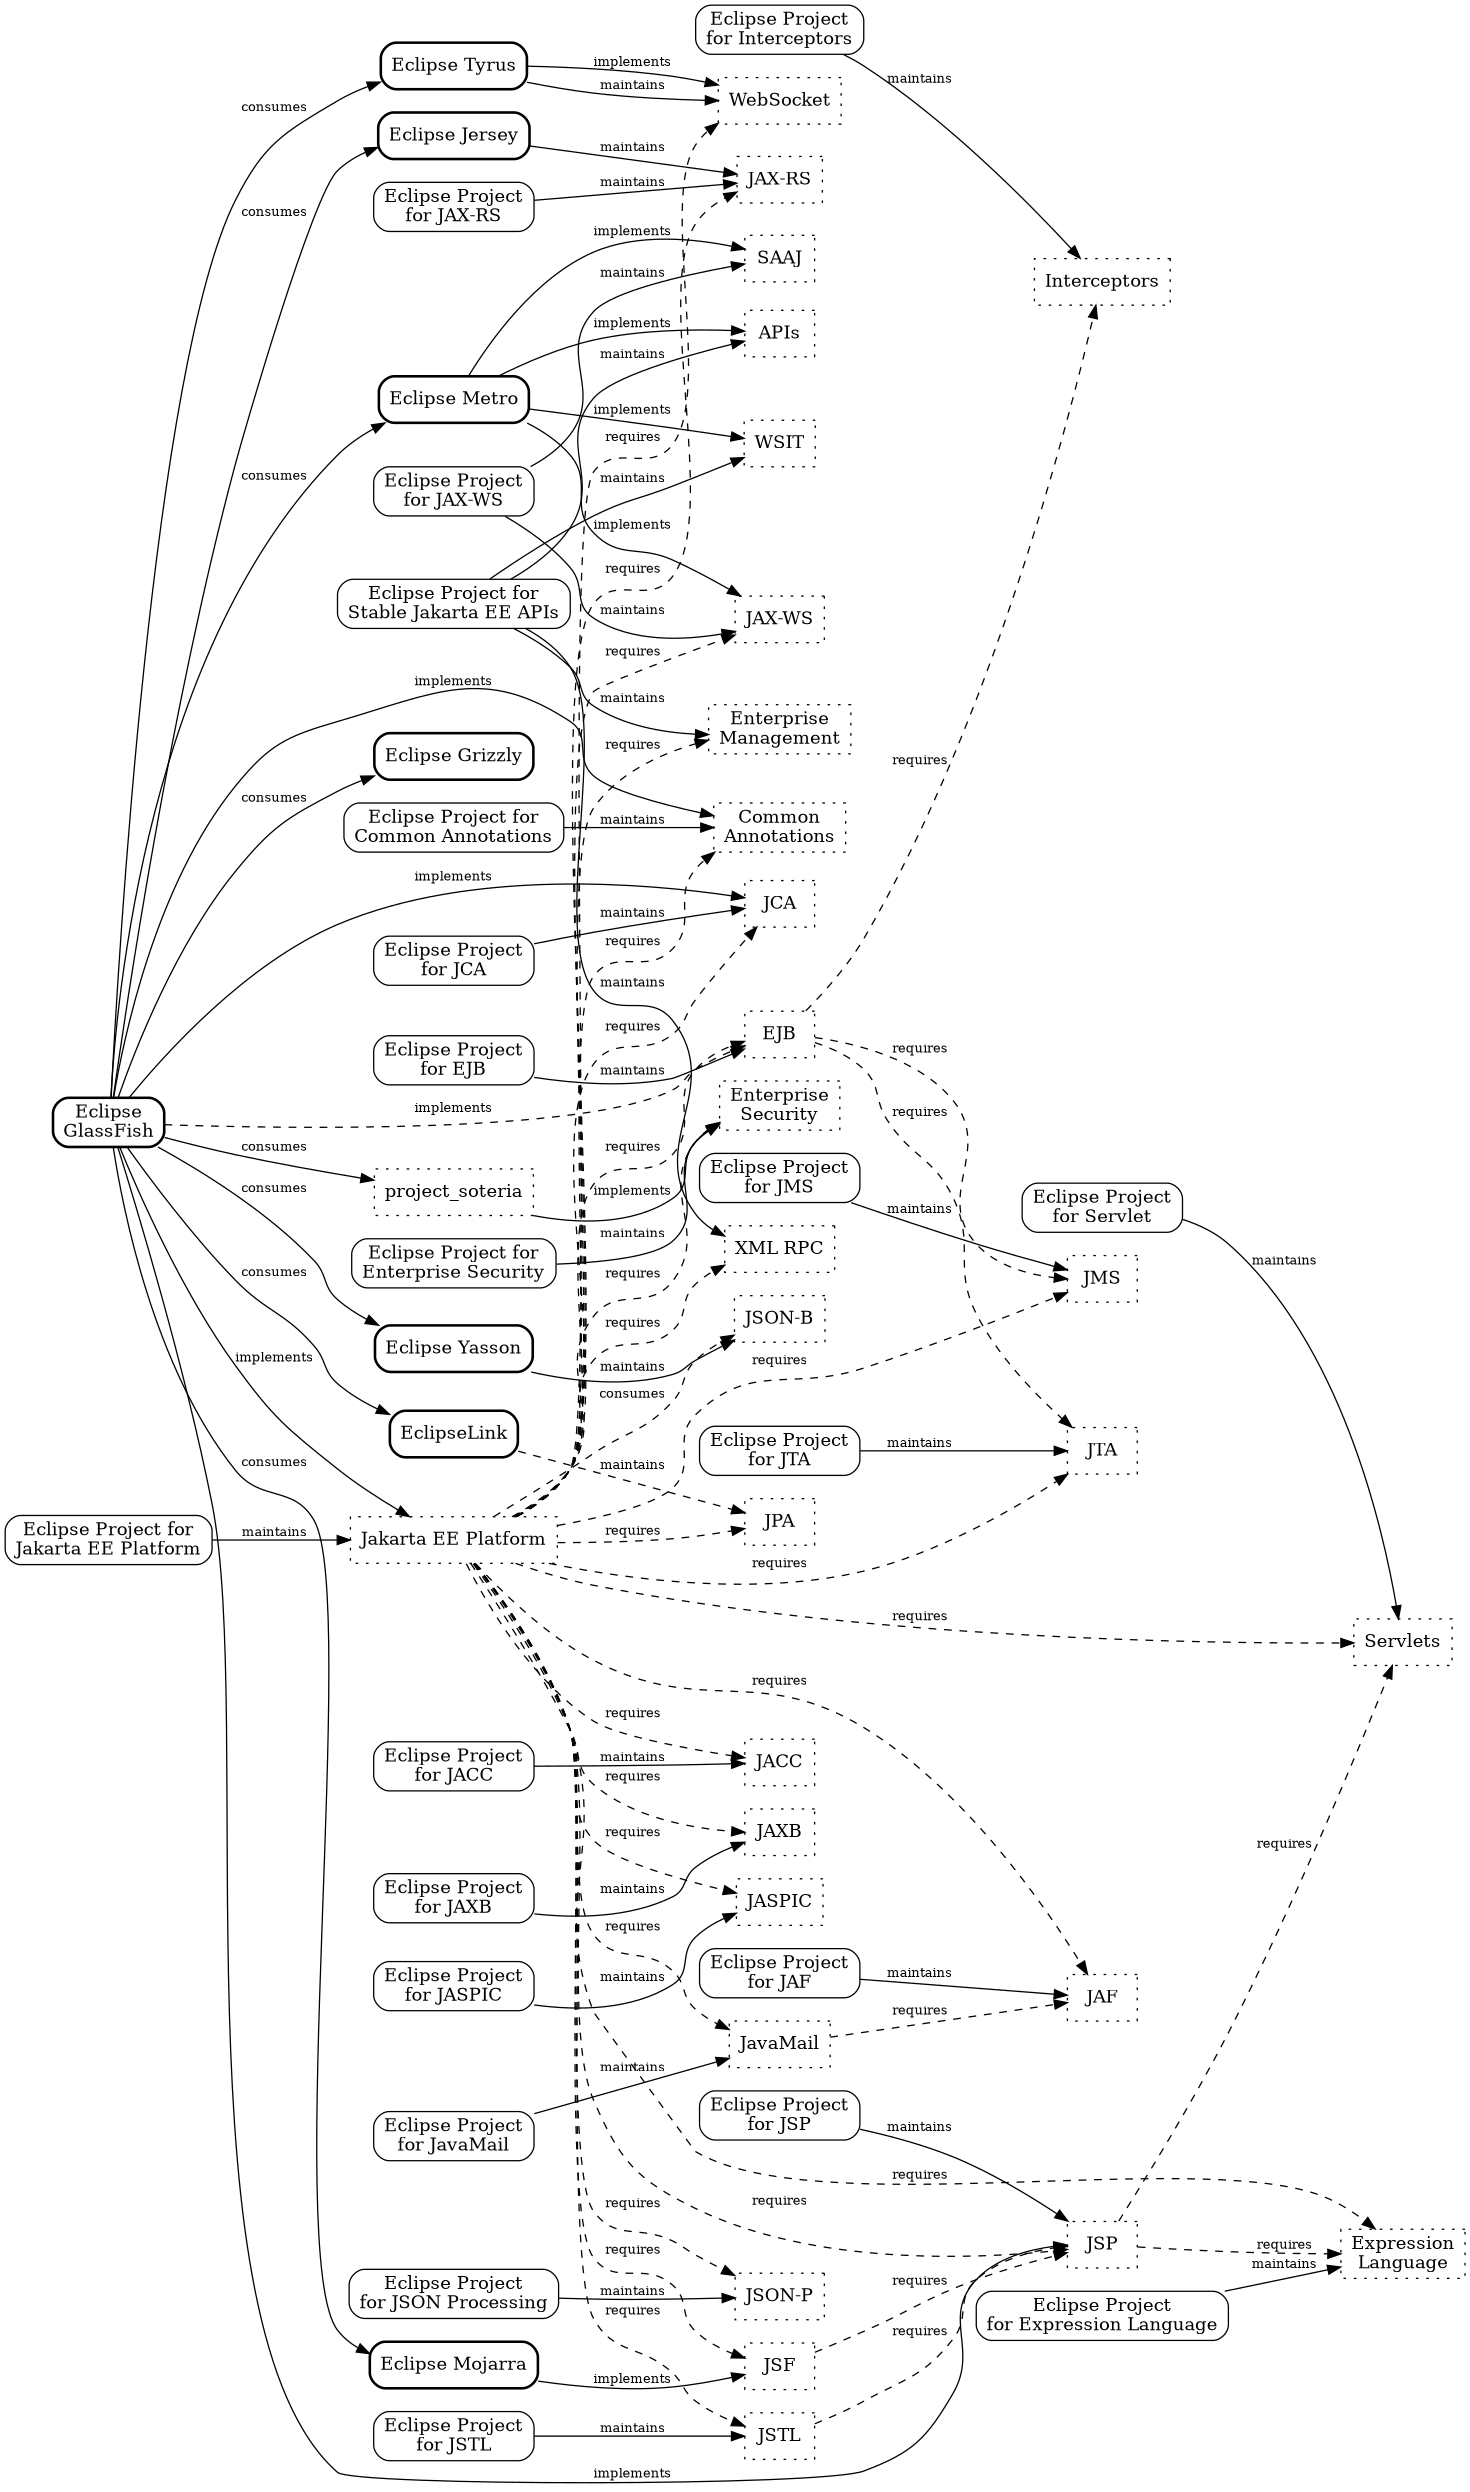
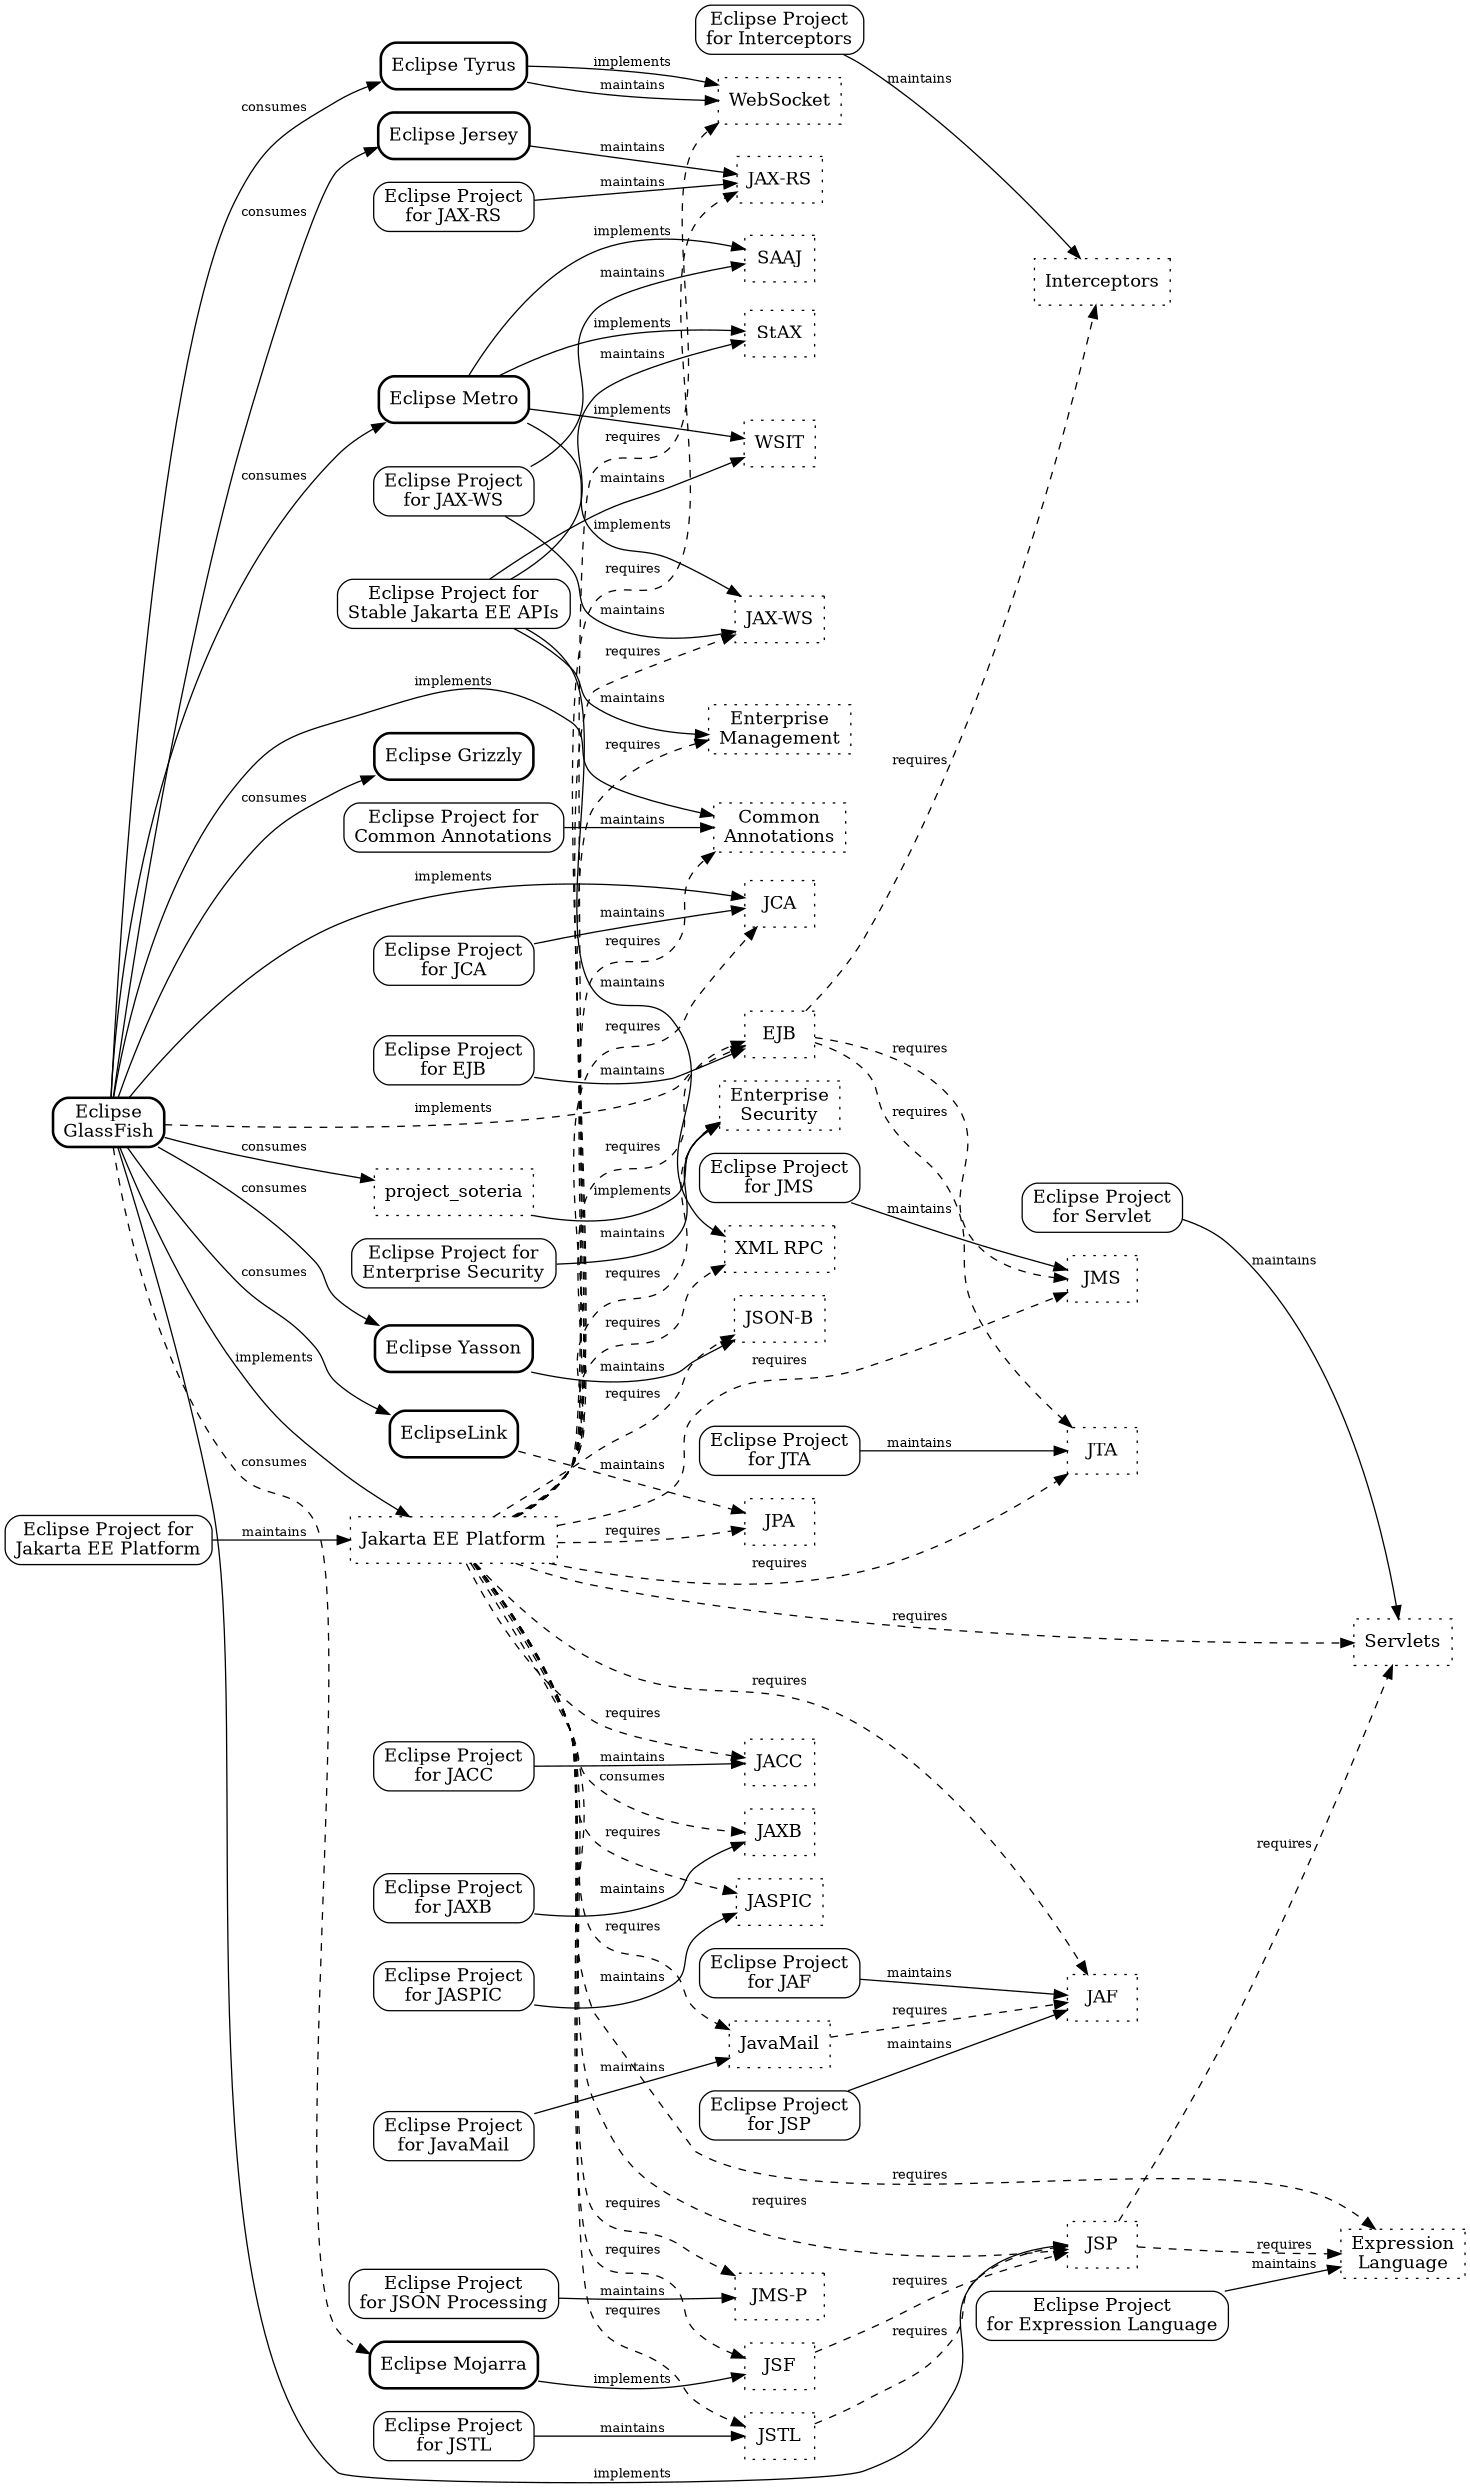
(780, 334) -> (780, 334)
(633, 1395) -> (633, 1395)
(328, 1717) -> (328, 1717)
(633, 1777) -> (633, 1777)
(963, 2161) -> (951, 2053)
(780, 2297) -> (780, 2297)
